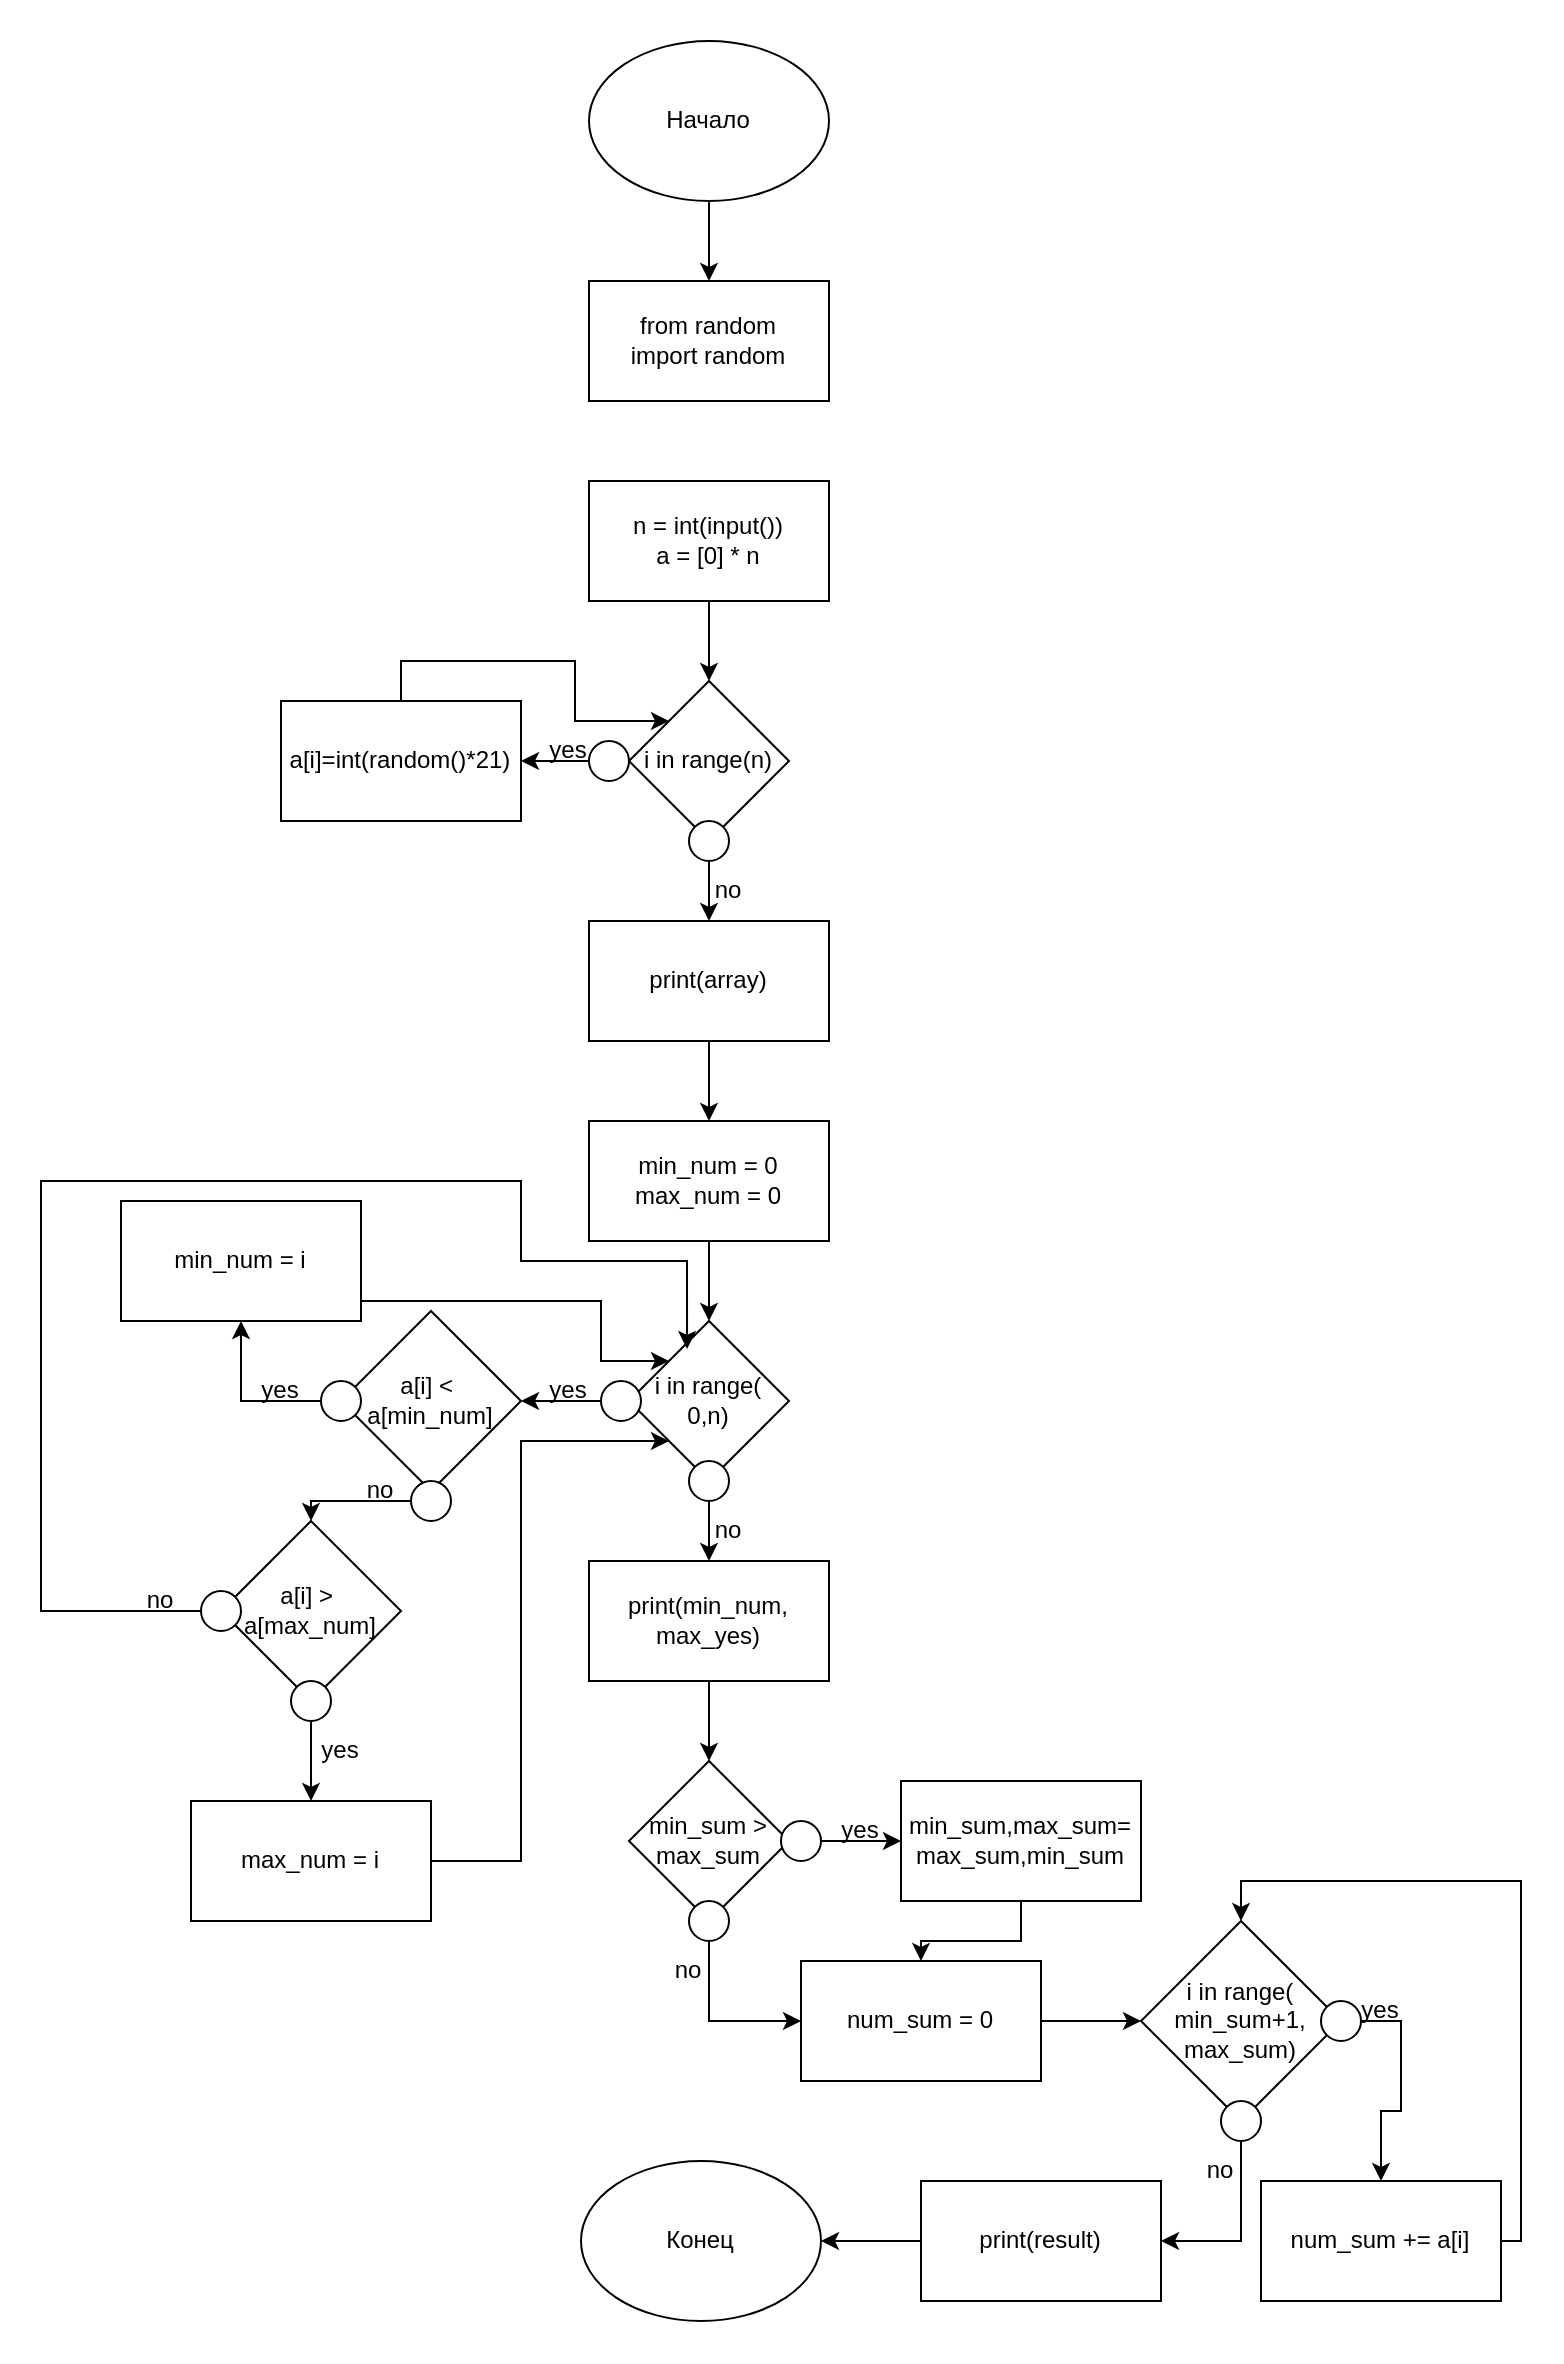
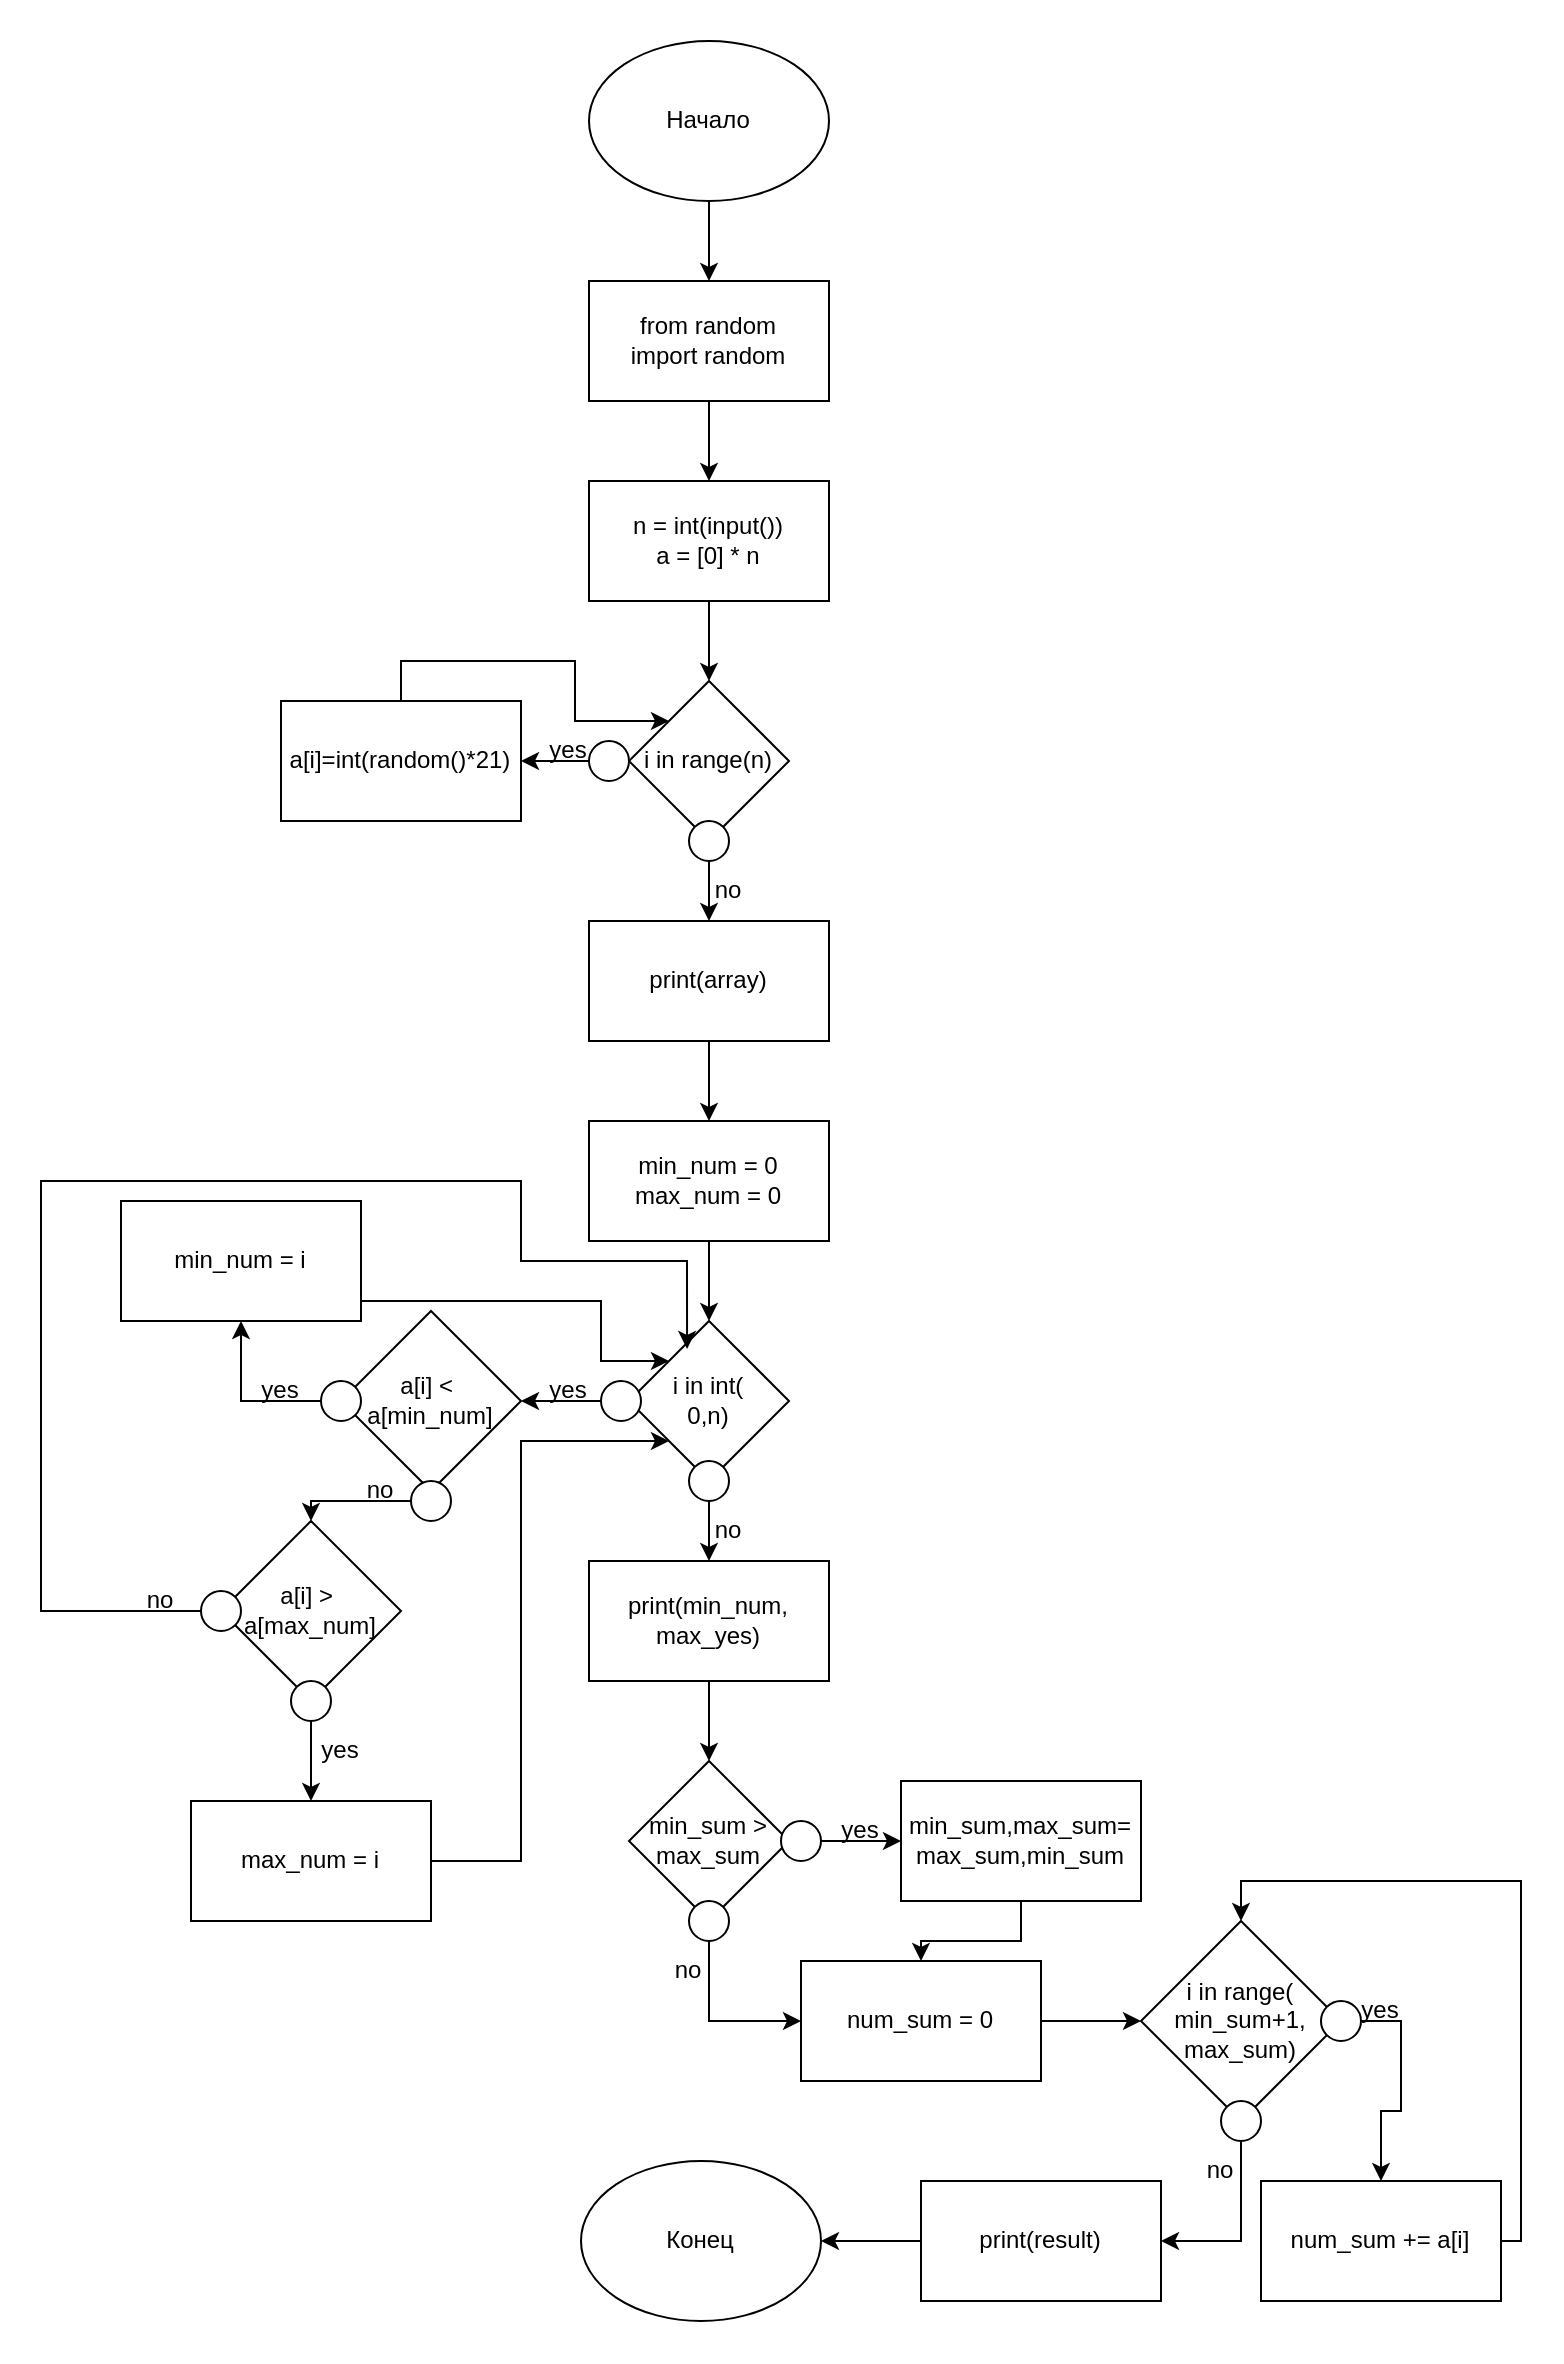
none -> (709, 434)
(709, 1401) -> (709, 1401)
